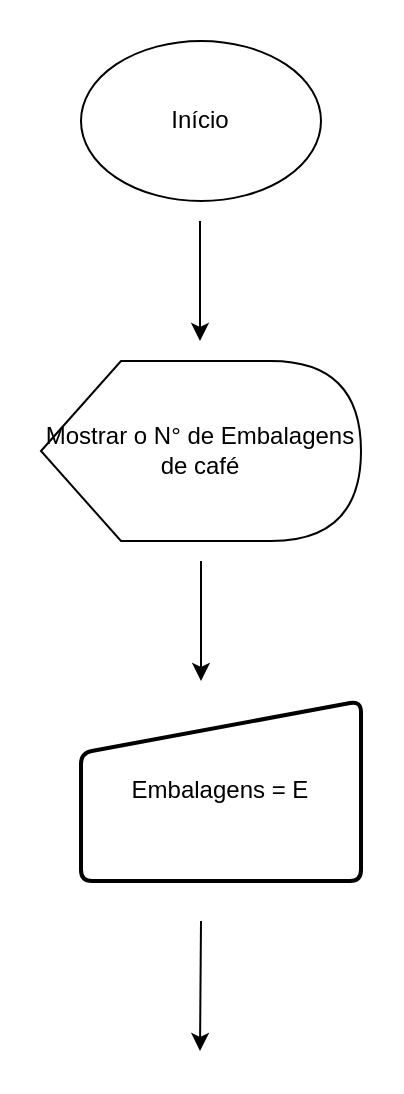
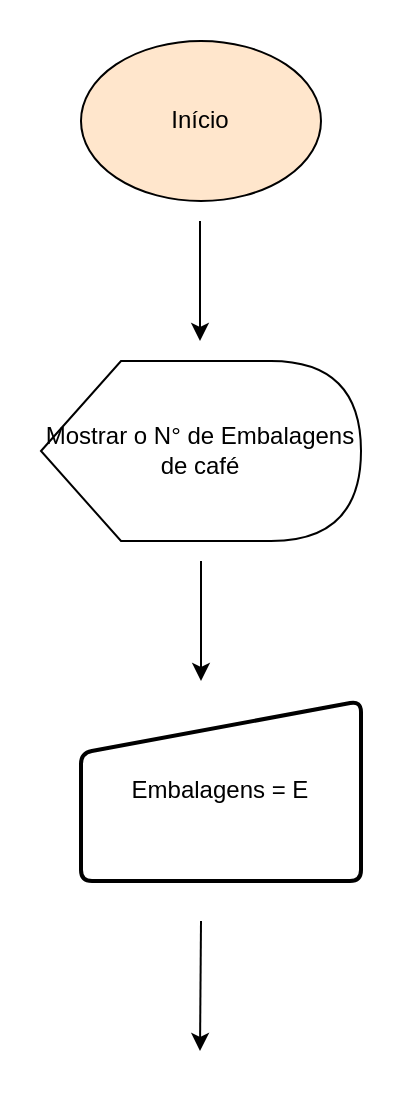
(201, 121) -> (201, 121)
